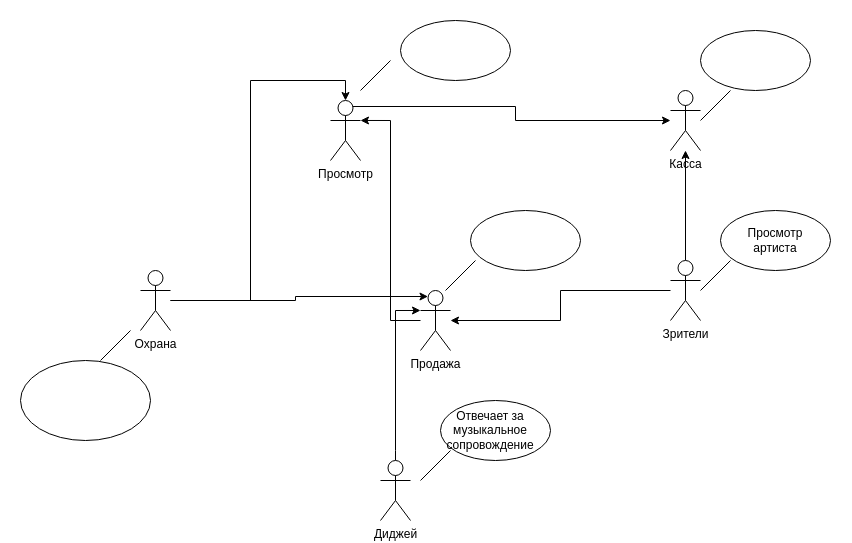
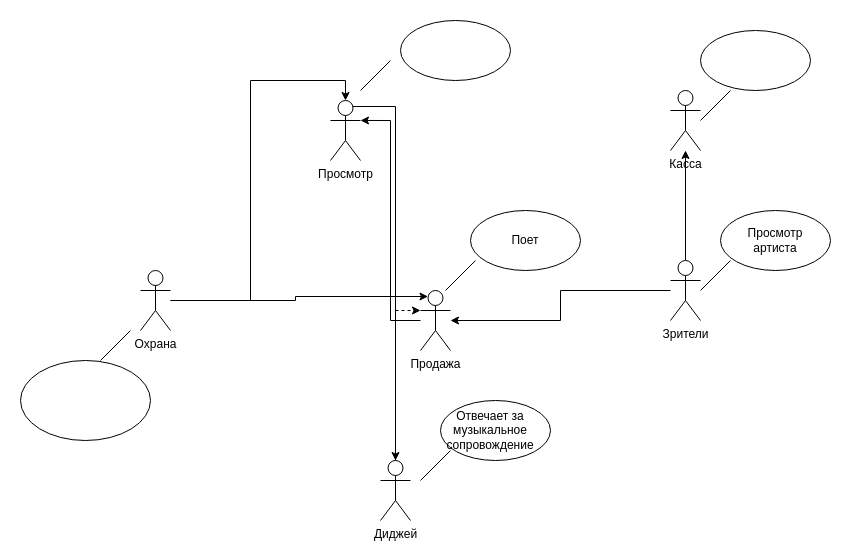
(522, 121) -> (396, 206)
none -> (526, 241)
(405, 310) -> (405, 310)
